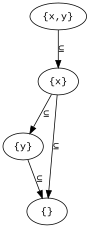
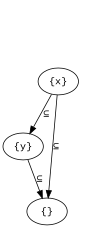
(58, 16) -> none
